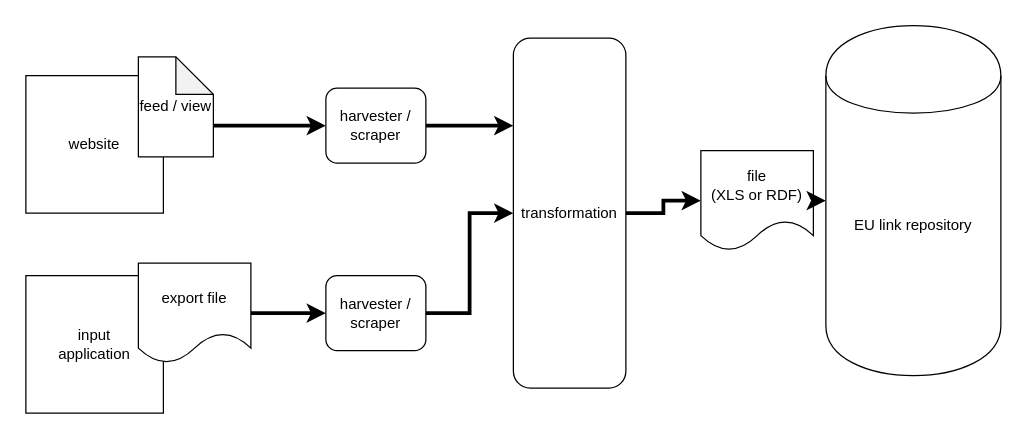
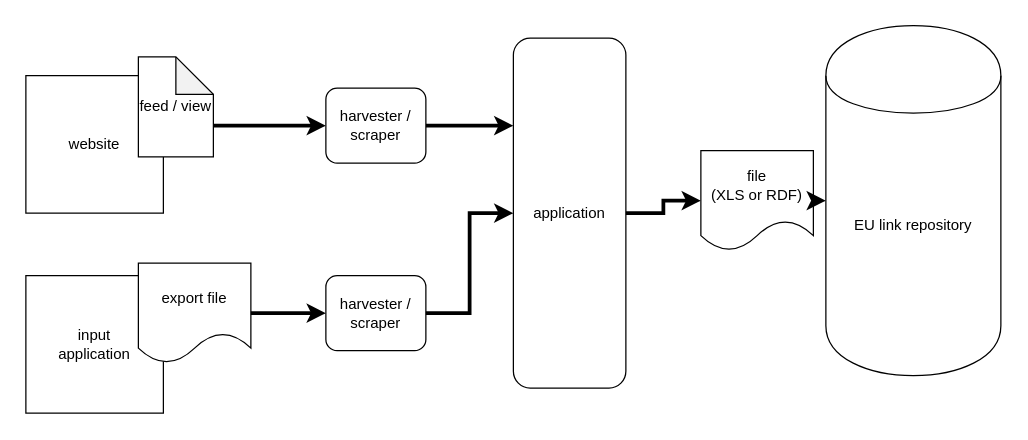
(569, 213) -> (569, 213)
